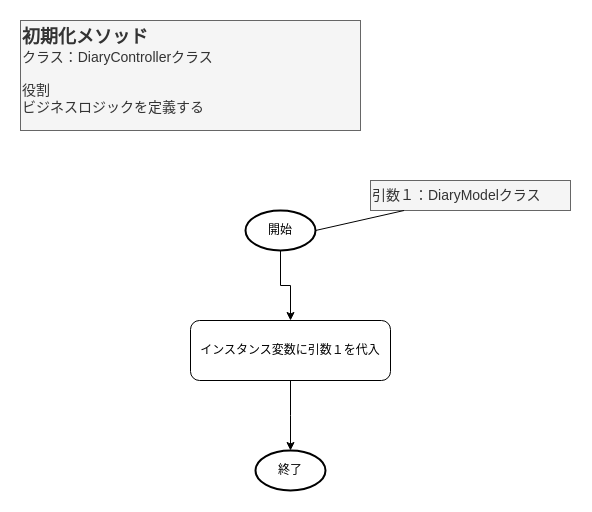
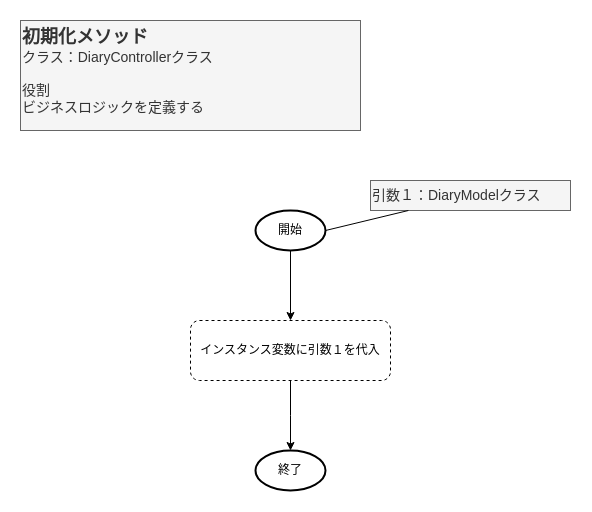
(281, 231) -> (291, 231)
(291, 351) -> (291, 351)
